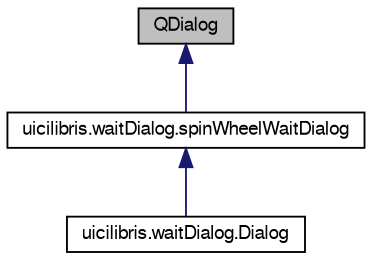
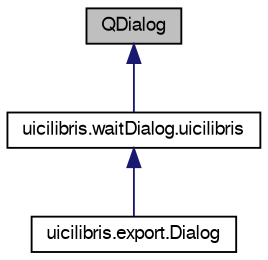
(186, 130) -> (134, 130)
(186, 234) -> (134, 234)
